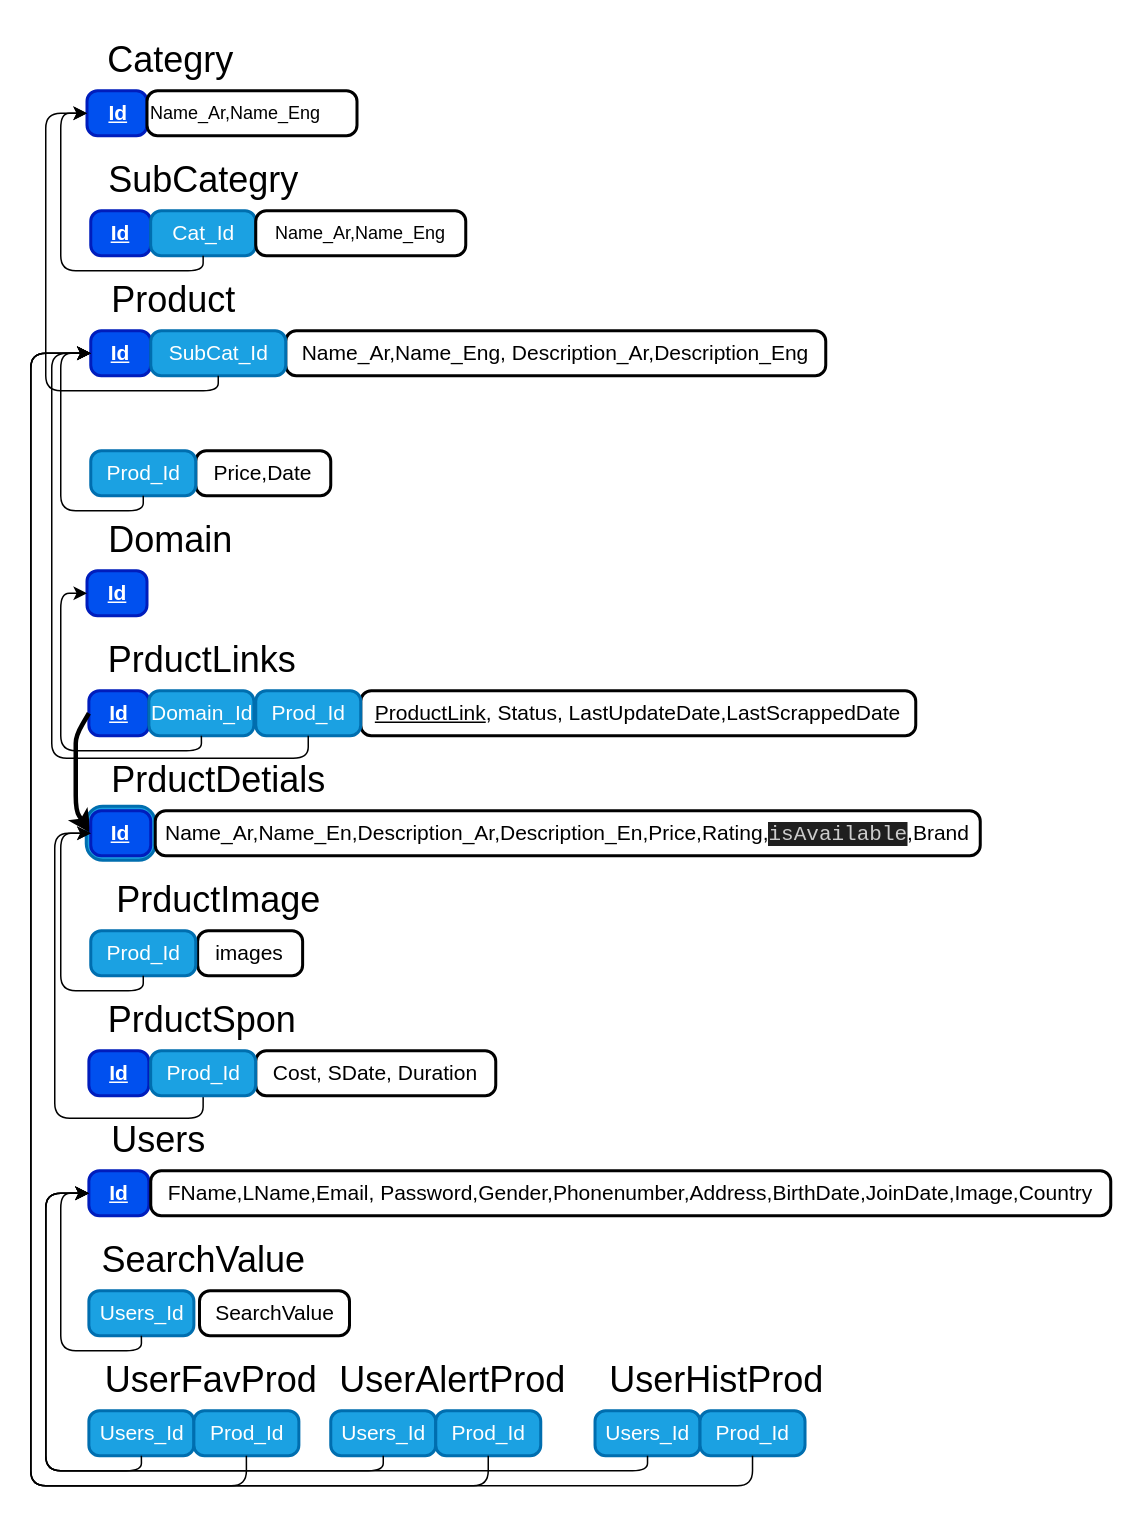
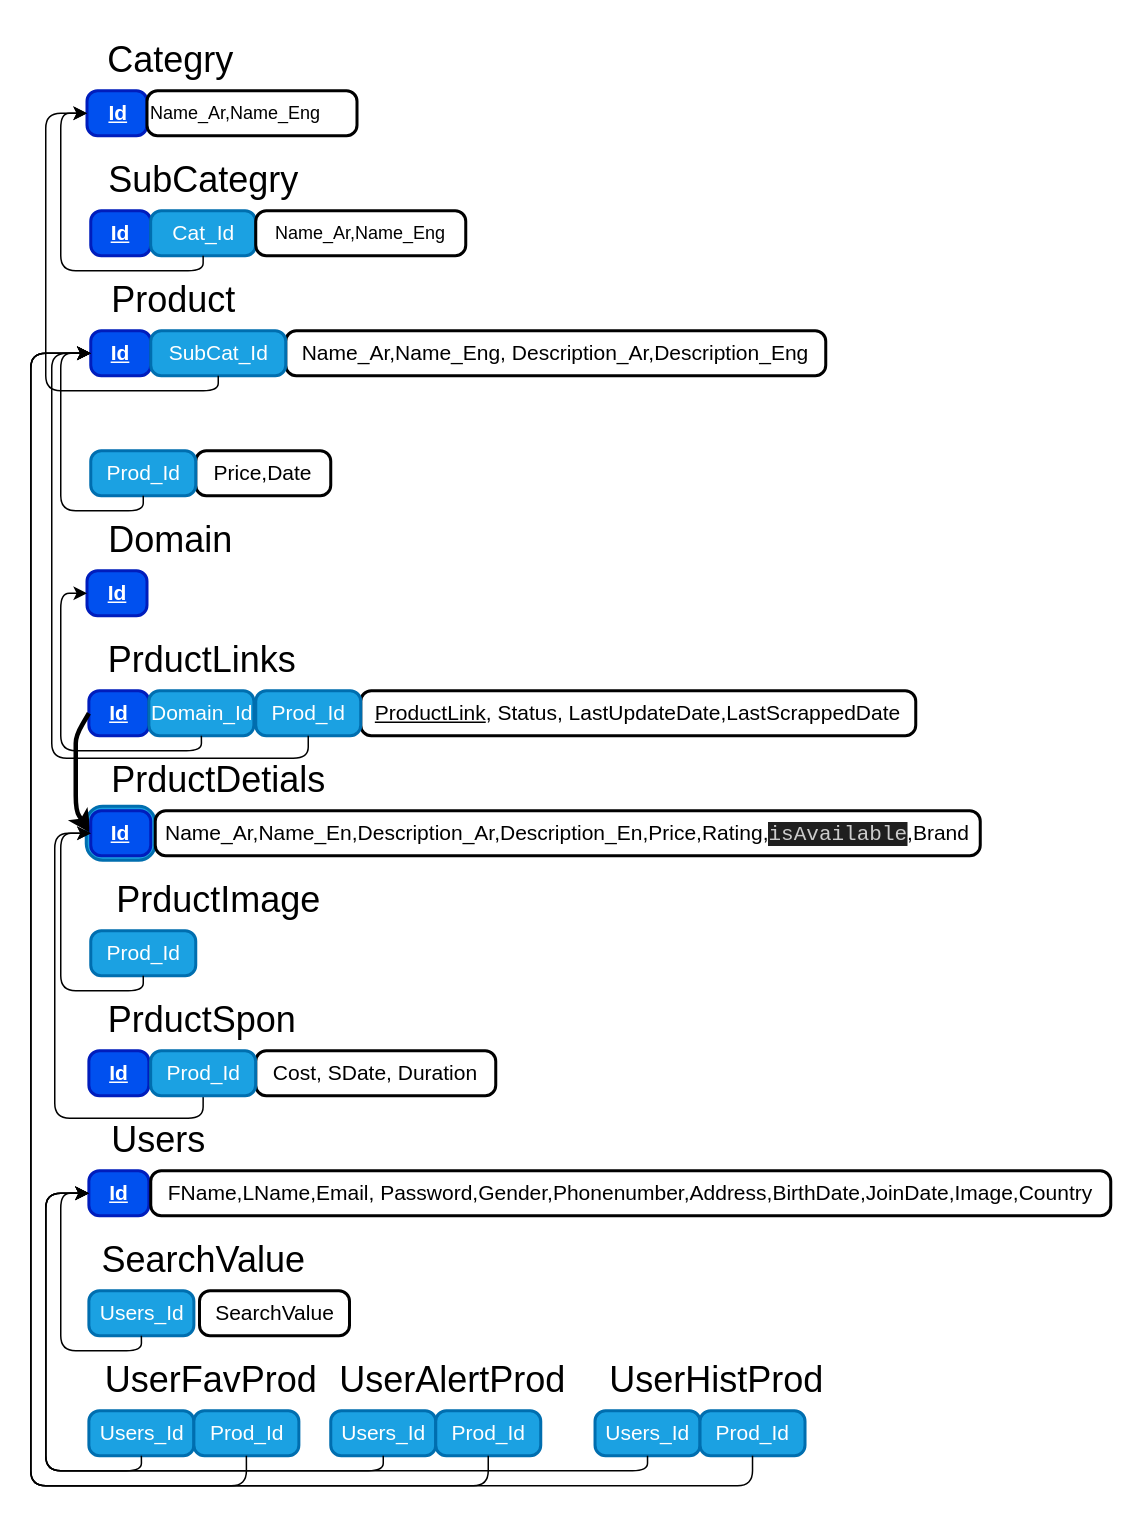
(250, 953) -> none
